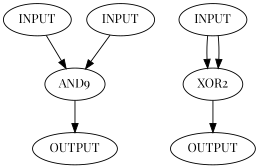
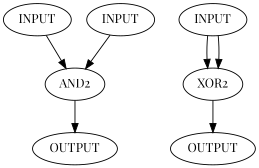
(75, 84) -> (75, 84)
